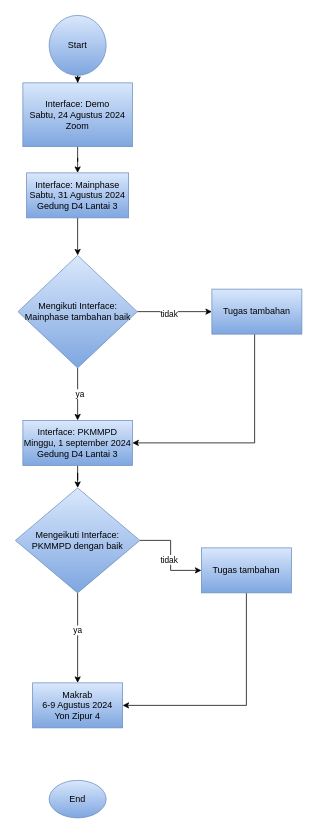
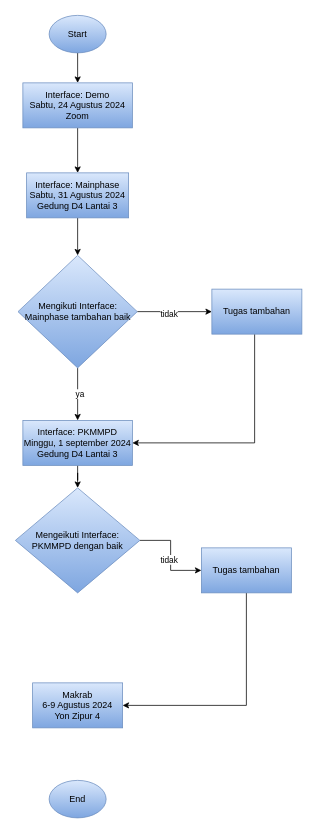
(78, 45) -> (78, 34)
(78, 115) -> (78, 105)
(78, 635) -> none
